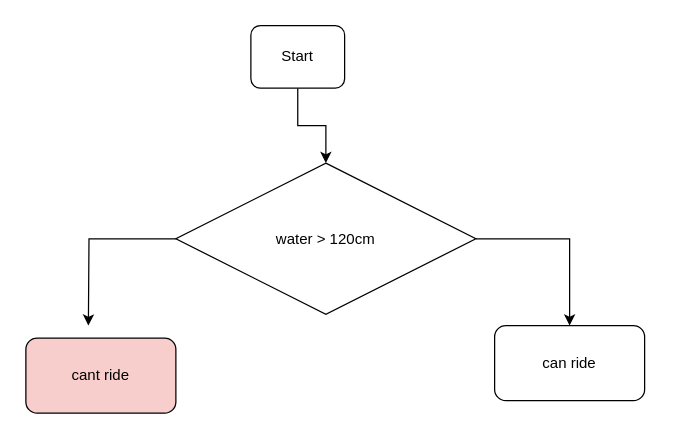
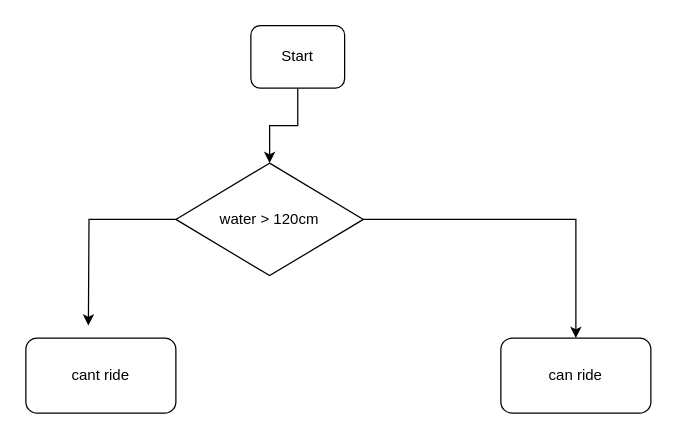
(326, 239) -> (269, 219)
(569, 363) -> (576, 376)
(101, 376) -> (101, 376)
